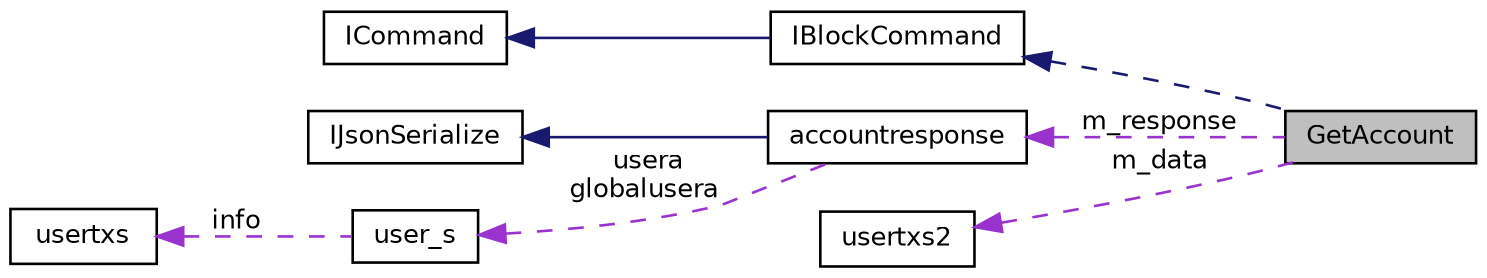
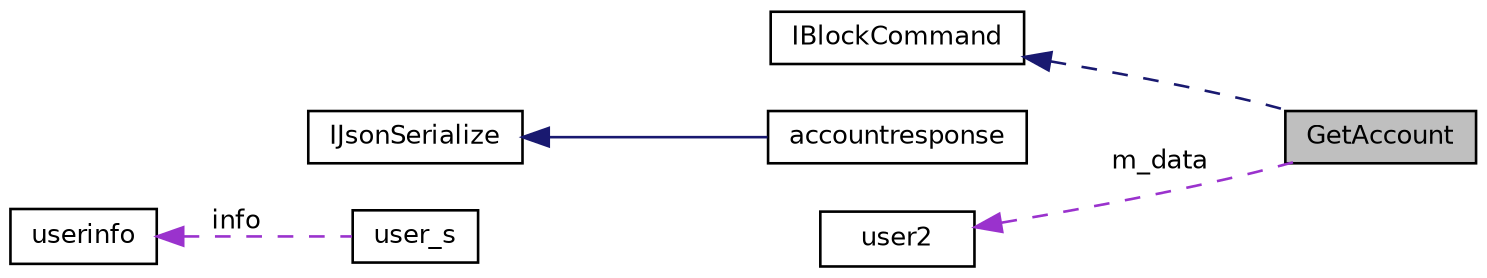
(415, 38) -> none
(1169, 137) -> none
(672, 215) -> none
(84, 236) -> (84, 236)
(897, 239) -> (897, 239)
